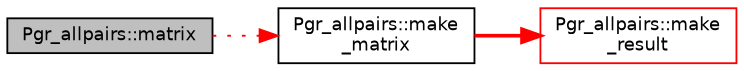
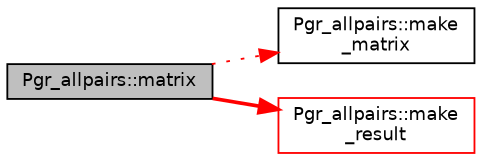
(498, 36) -> (236, 102)
